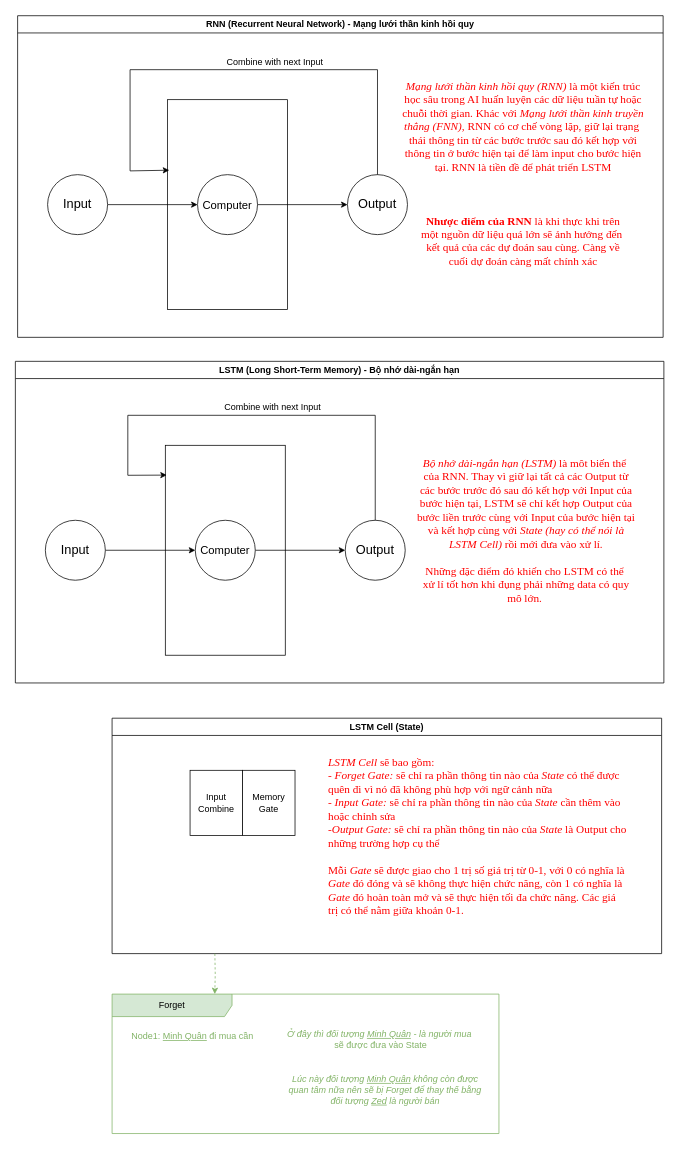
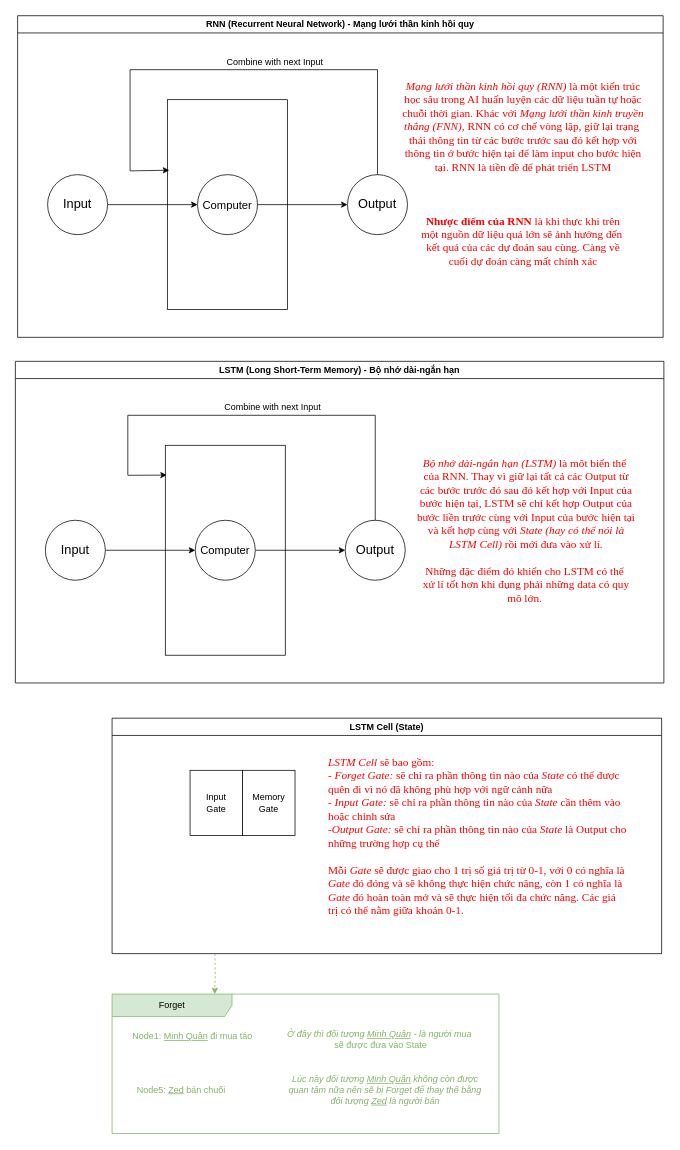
(216, 803) -> (216, 803)
(193, 1037) -> (193, 1037)
none -> (181, 1090)
